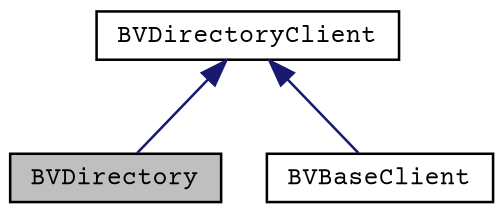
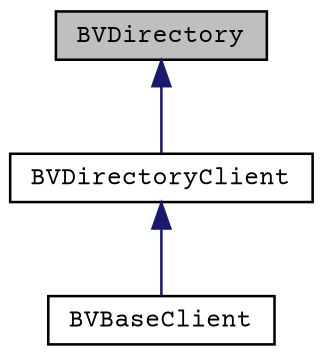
(173, 116) -> (161, 120)
